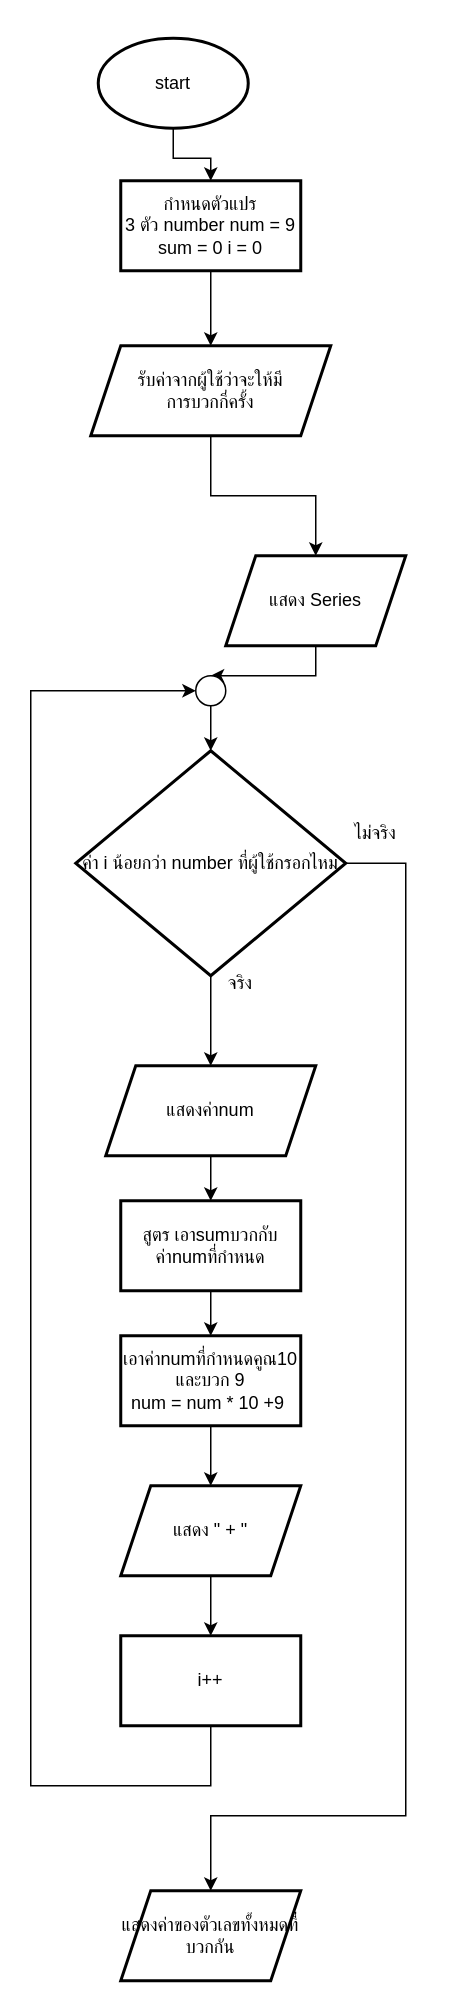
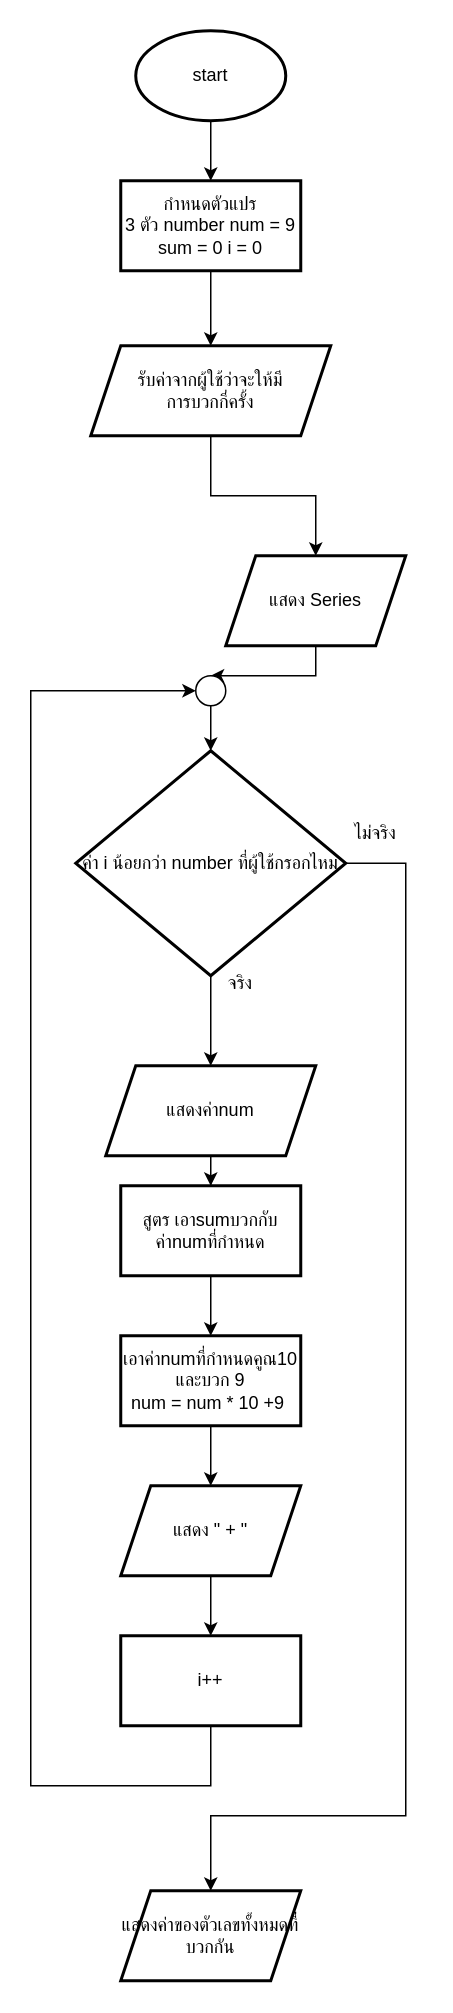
(173, 83) -> (211, 76)
(211, 1246) -> (211, 1231)
